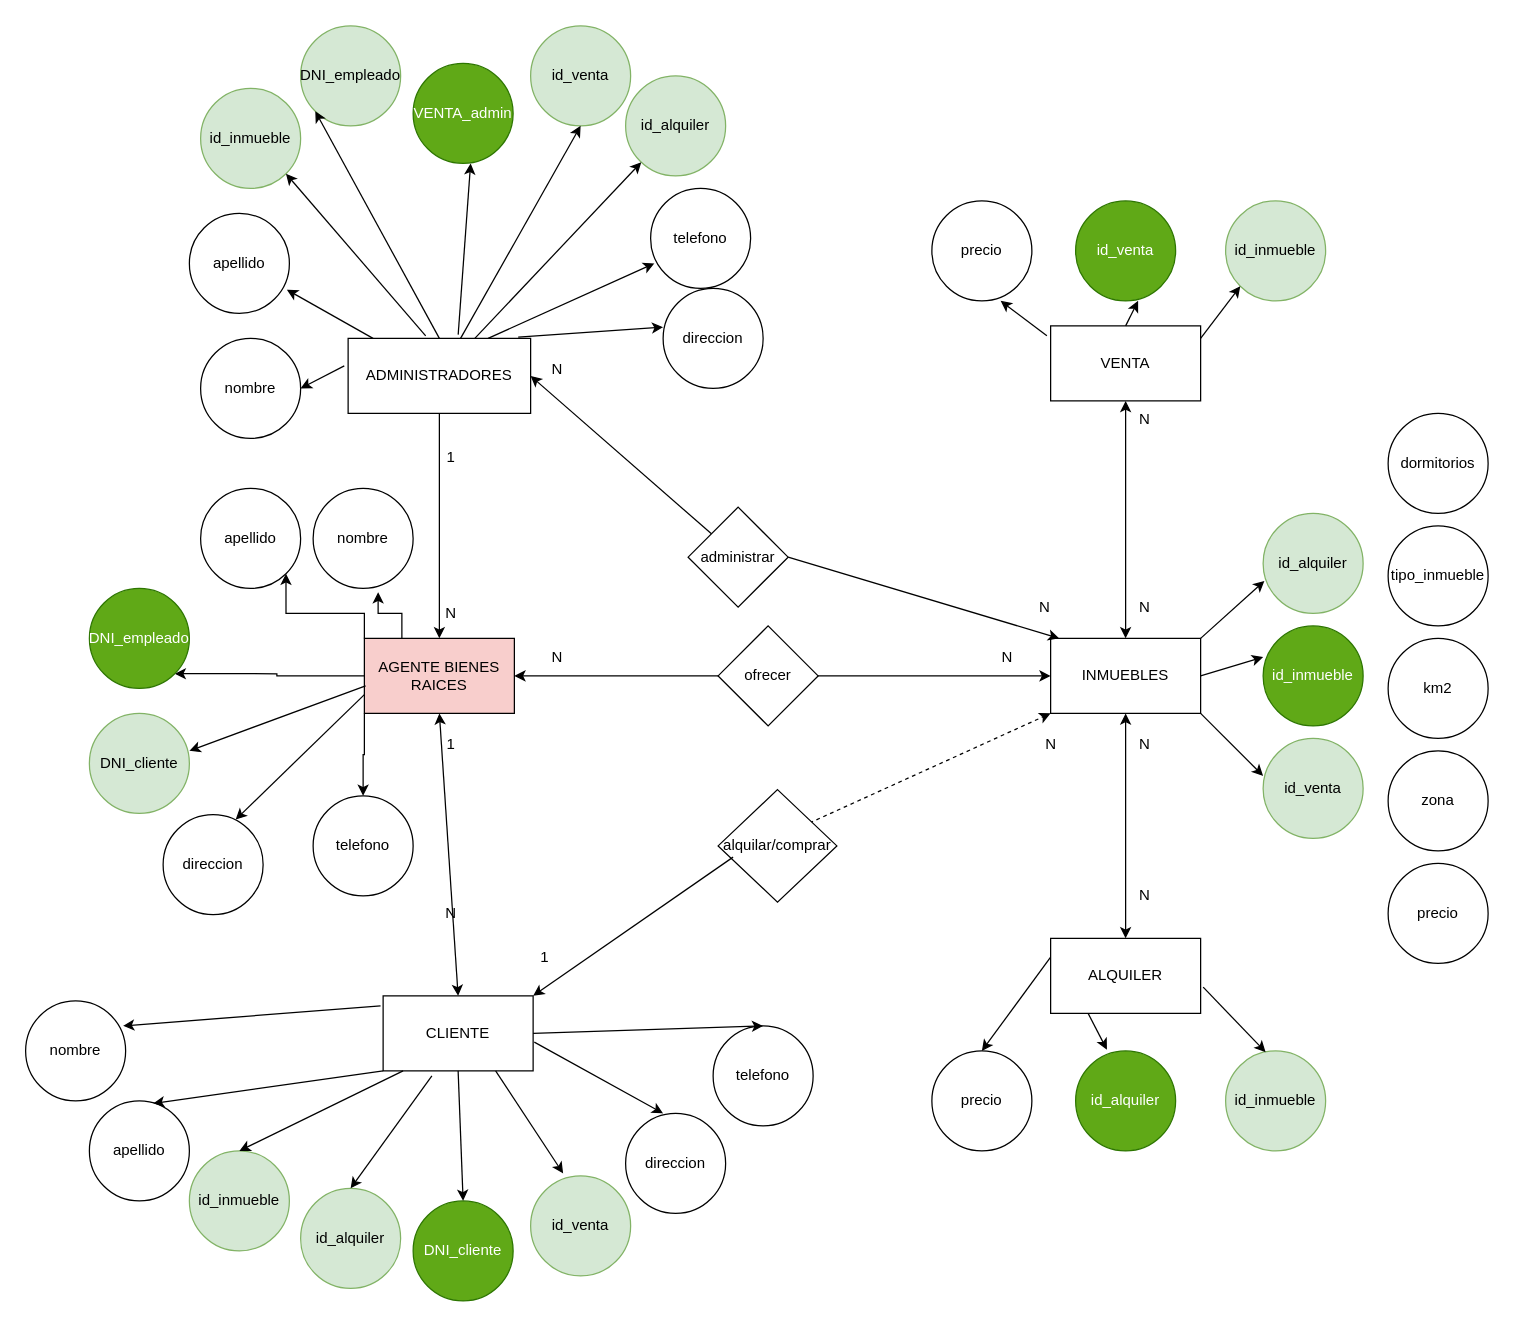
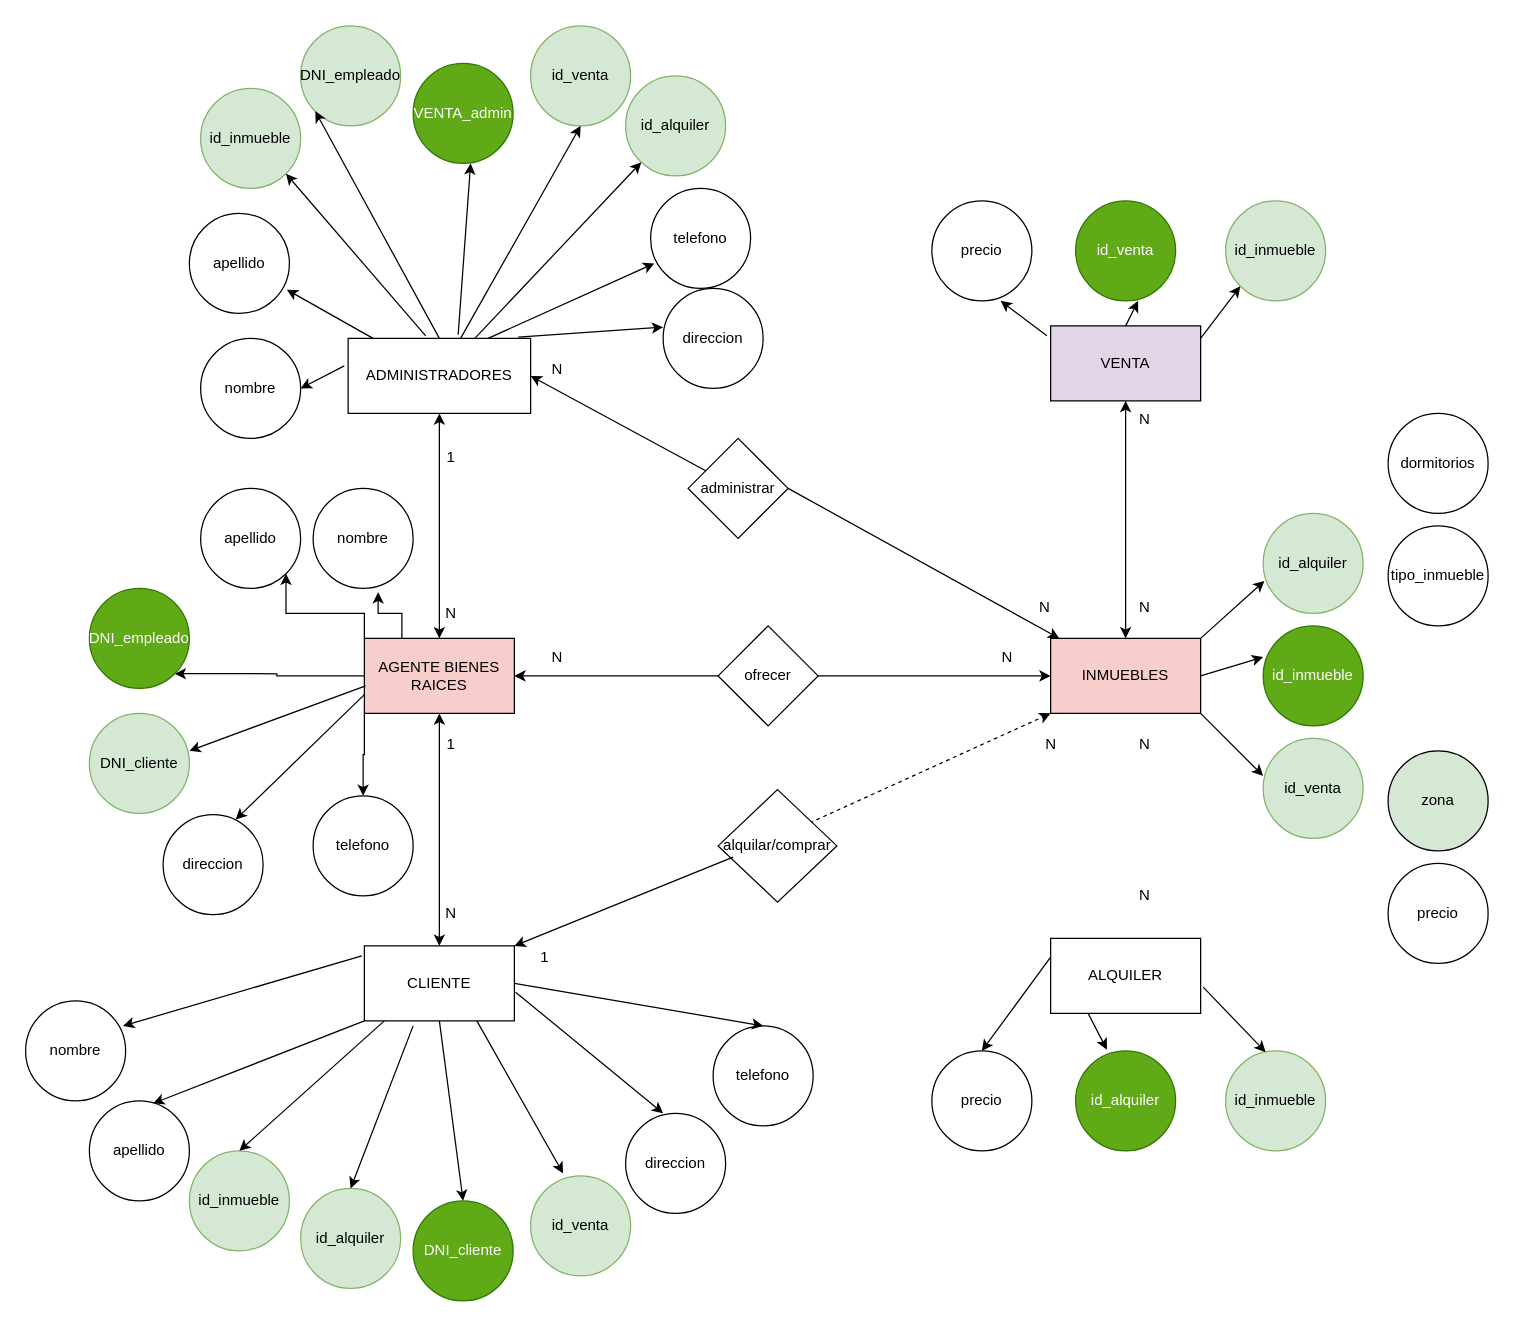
(1126, 363) -> (1126, 363)
(439, 419) -> (439, 423)
(738, 557) -> (738, 488)
(1126, 676) -> (1126, 676)
(1438, 688) -> none
(1438, 801) -> (1438, 801)
(1126, 826) -> none
(458, 1033) -> (439, 983)
